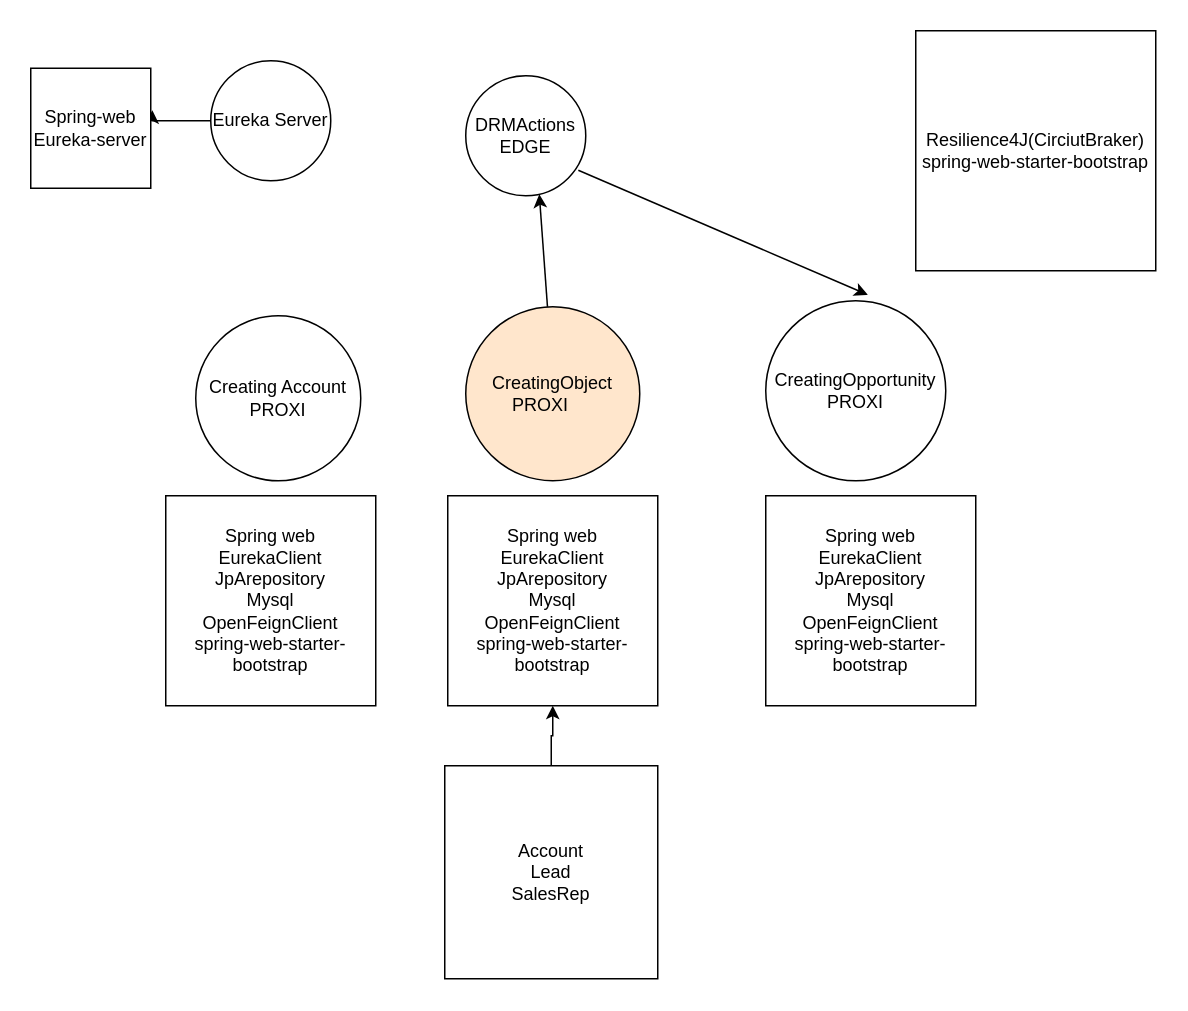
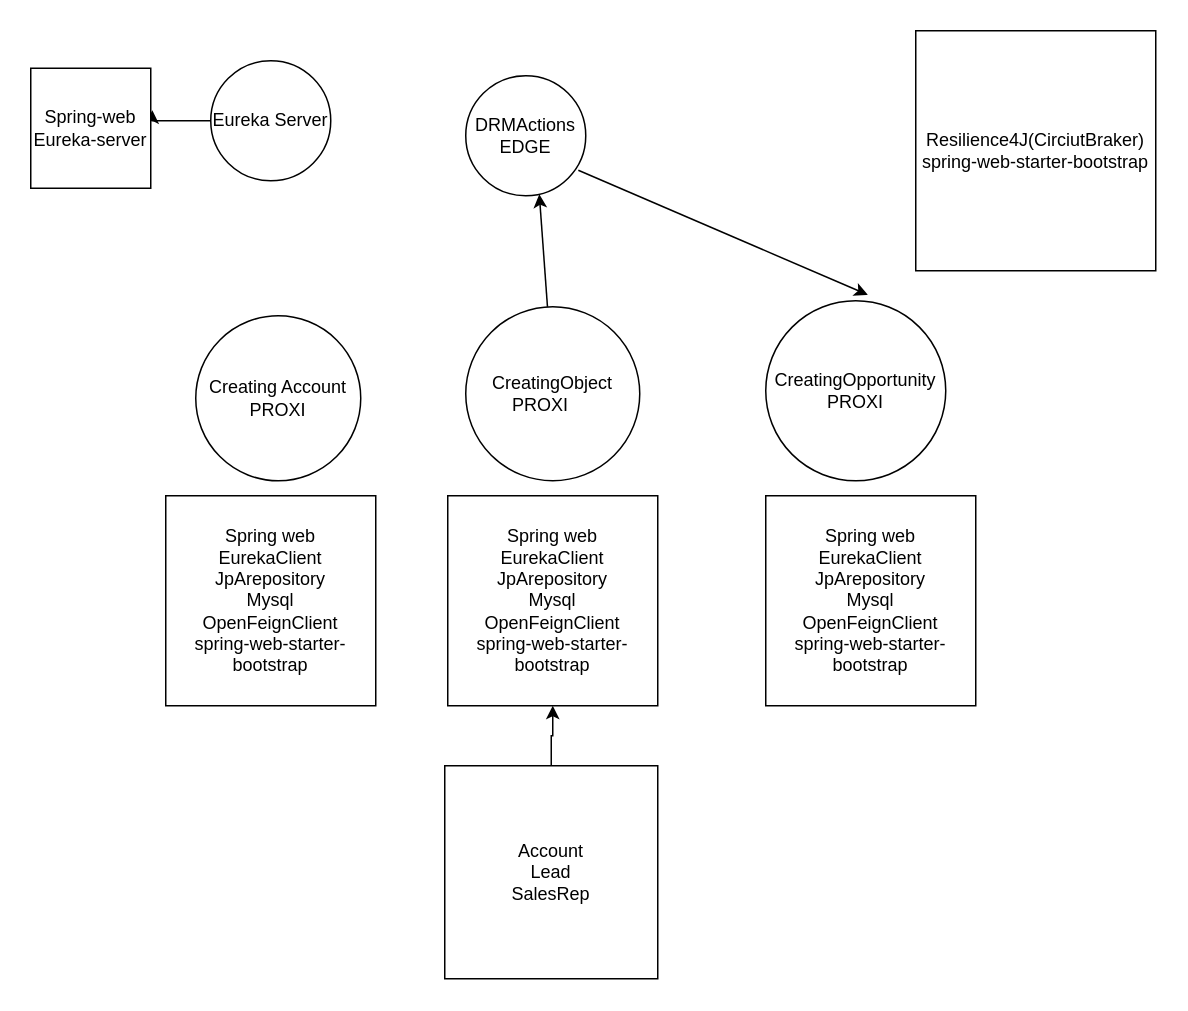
(553, 394) -> (553, 394)
